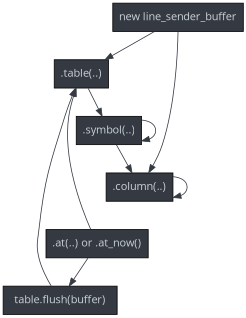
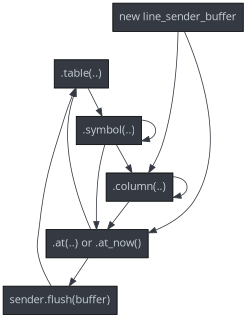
(133, 44) -> (210, 140)
none -> (98, 183)
none -> (121, 212)
(60, 300) -> (60, 300)
